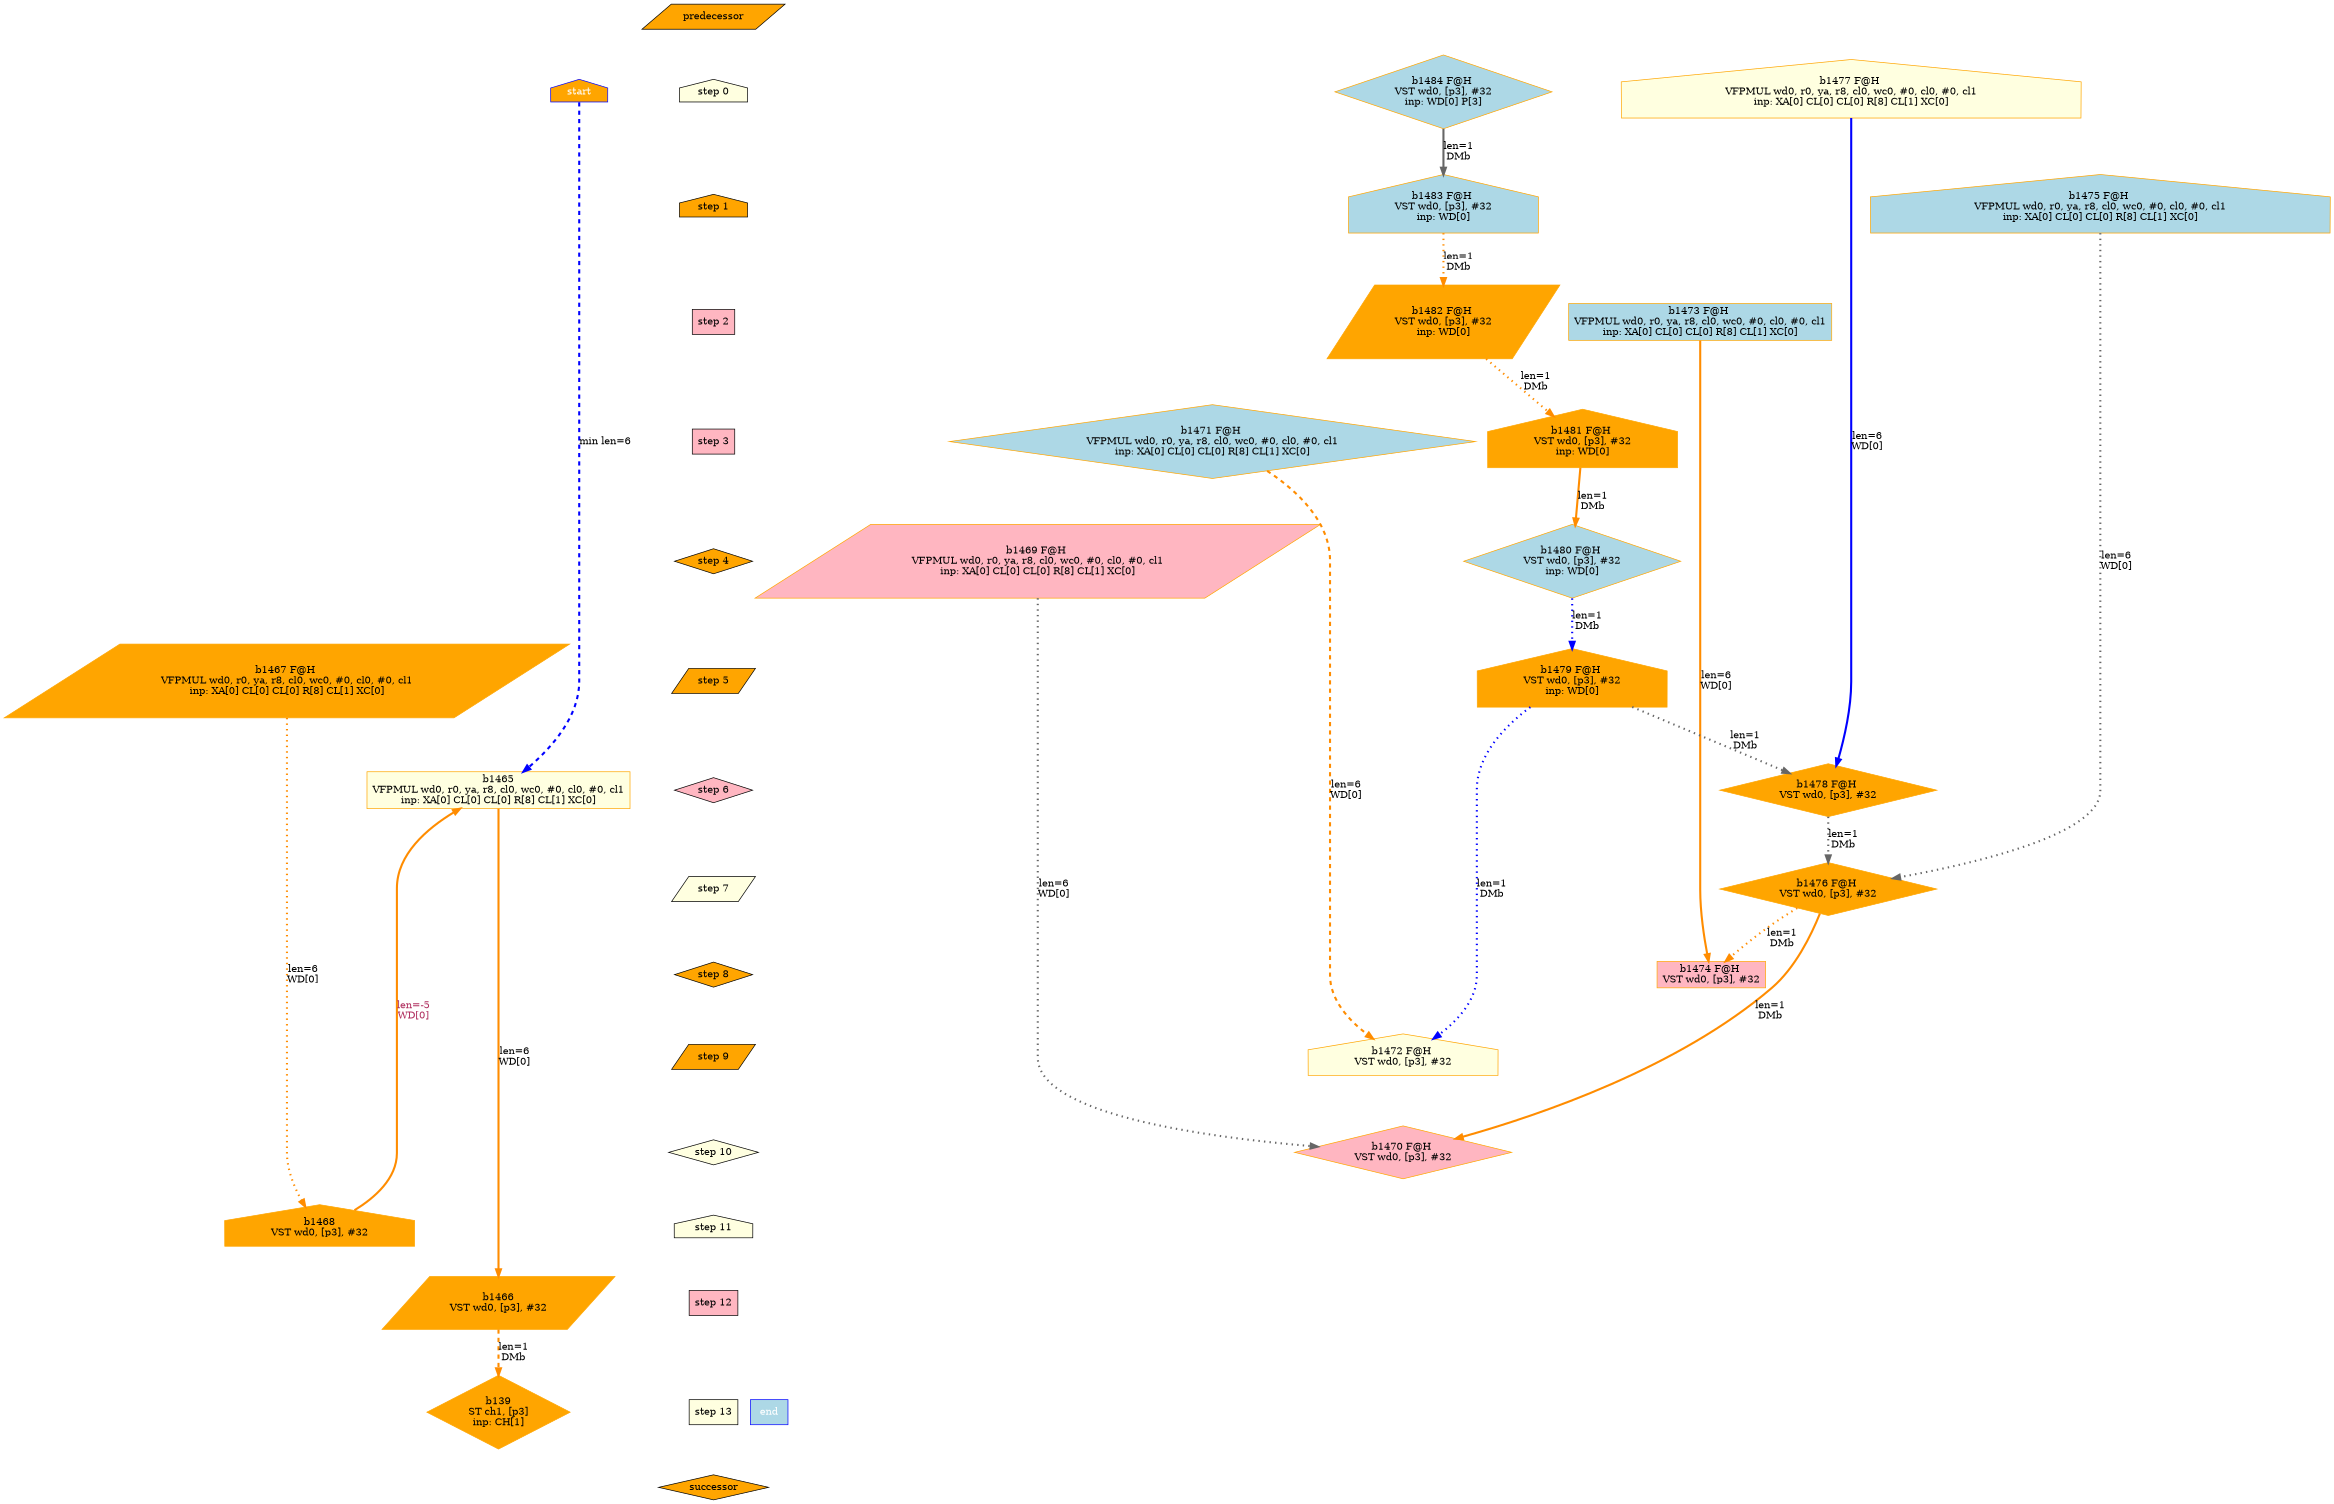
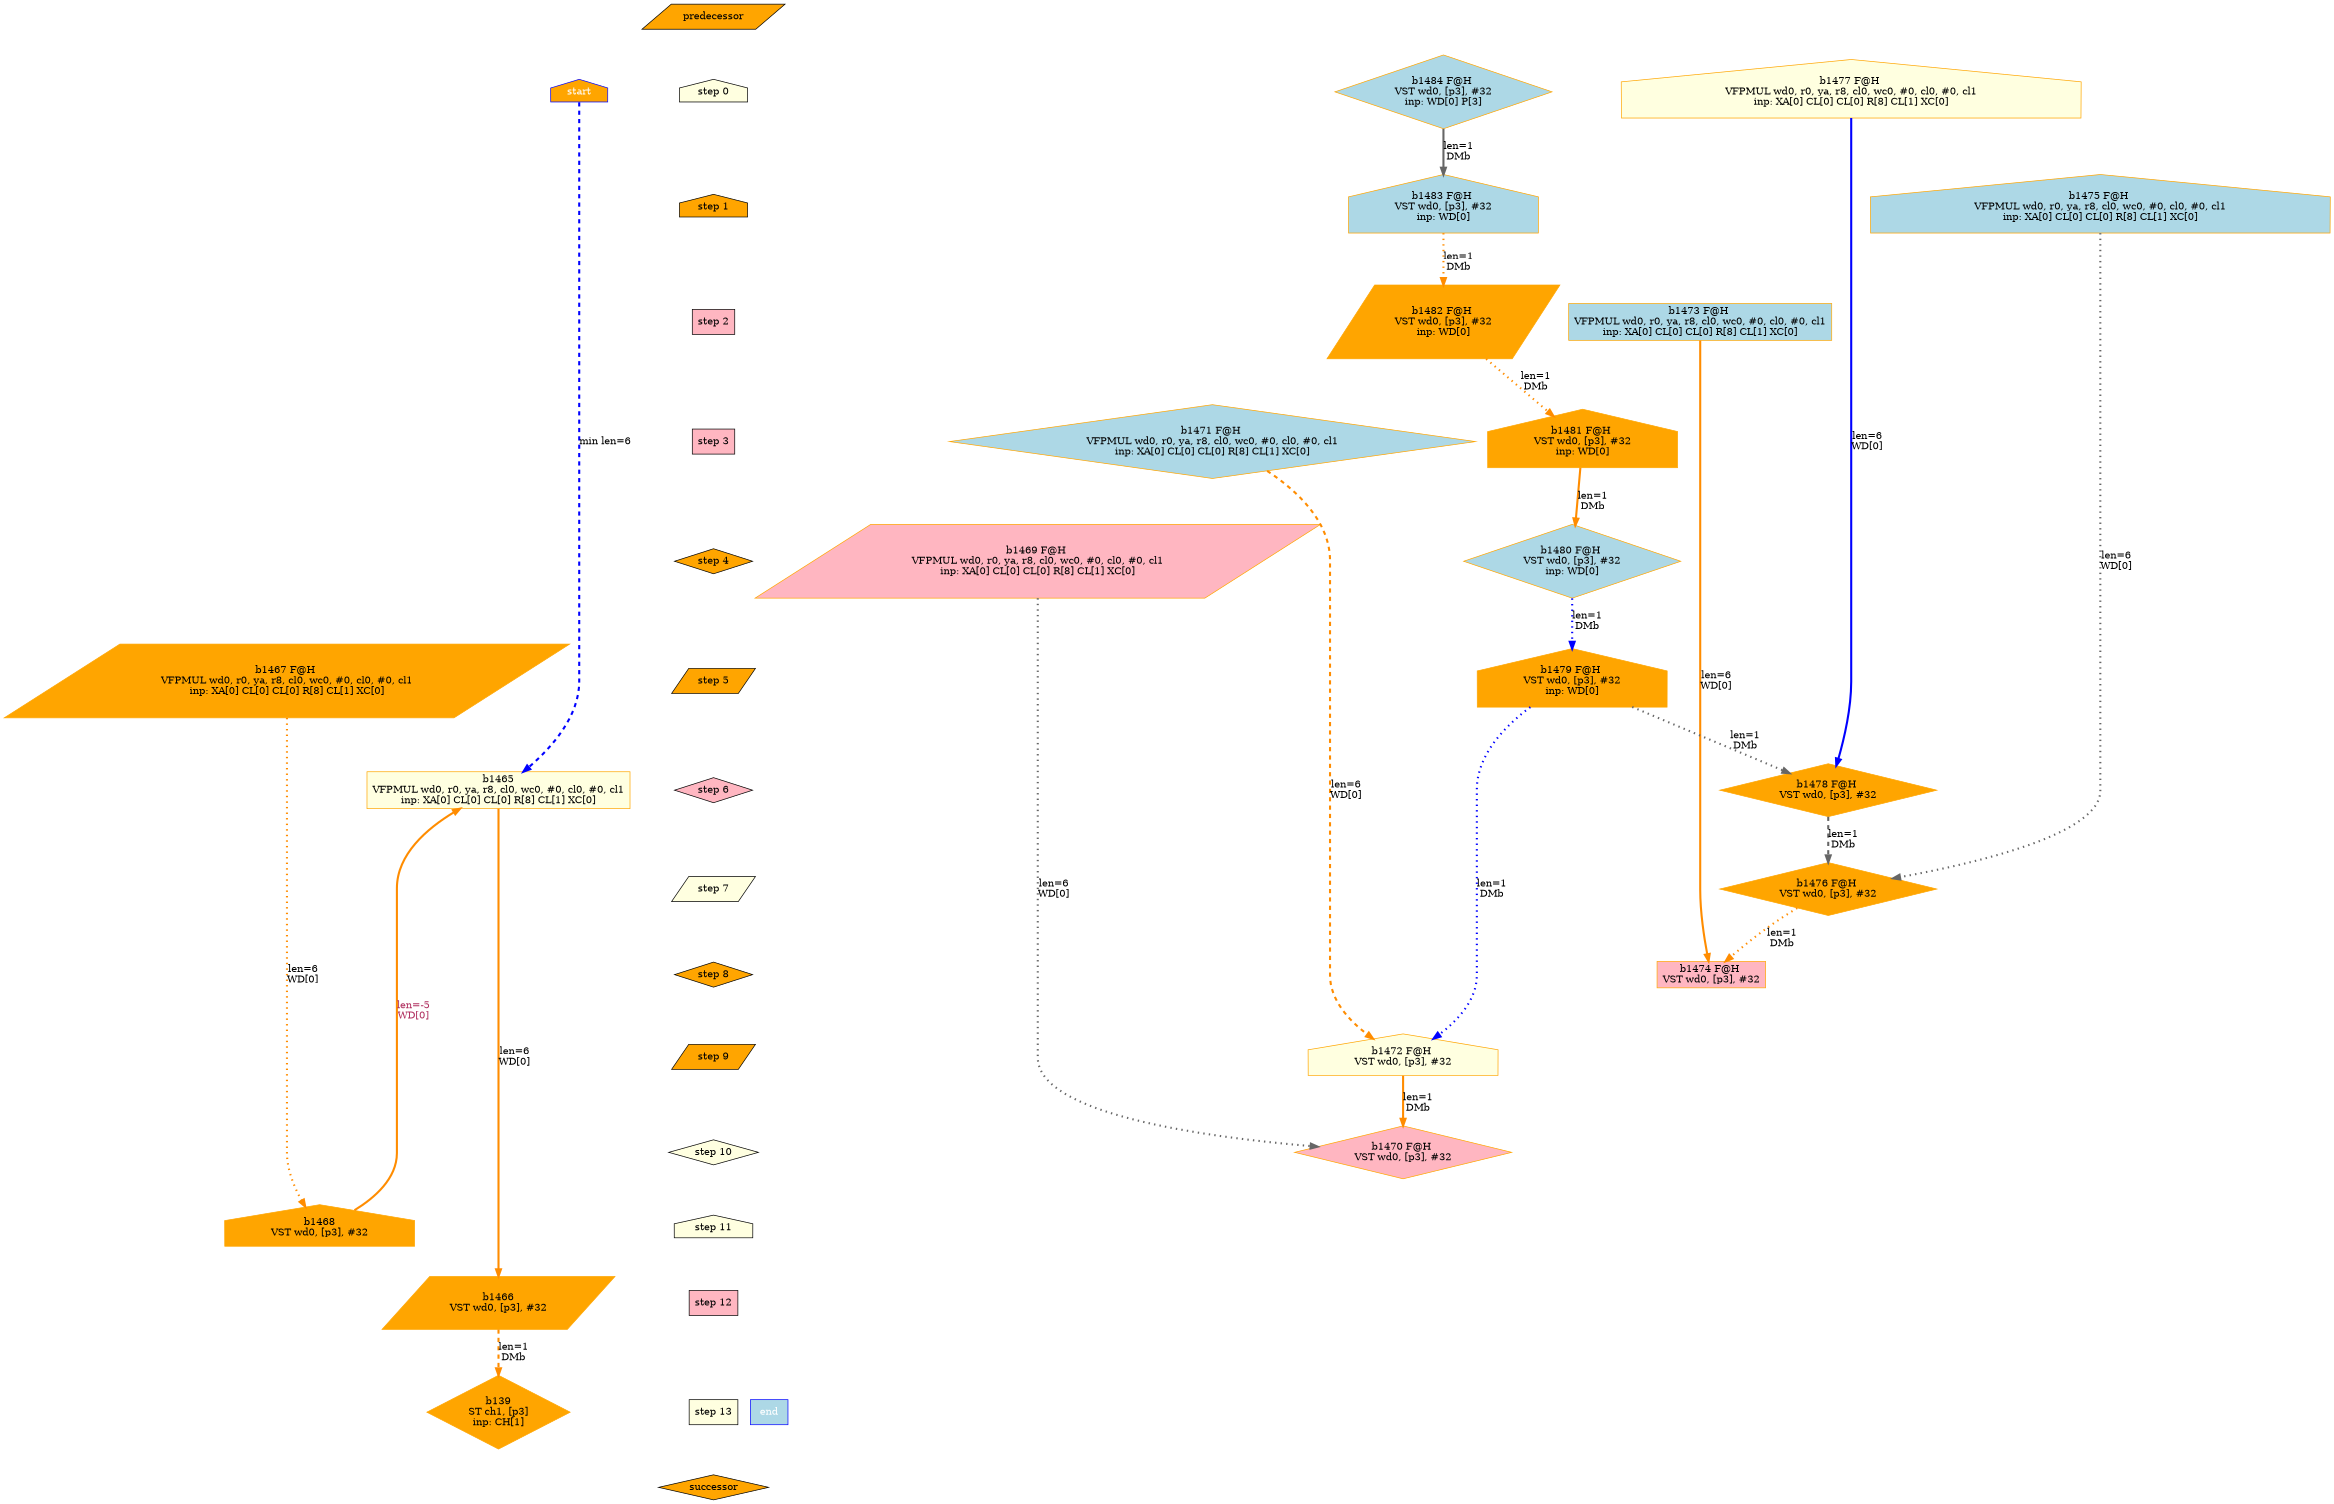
(1828, 836) -> (1828, 836)
(1665, 1058) -> (1403, 1097)
